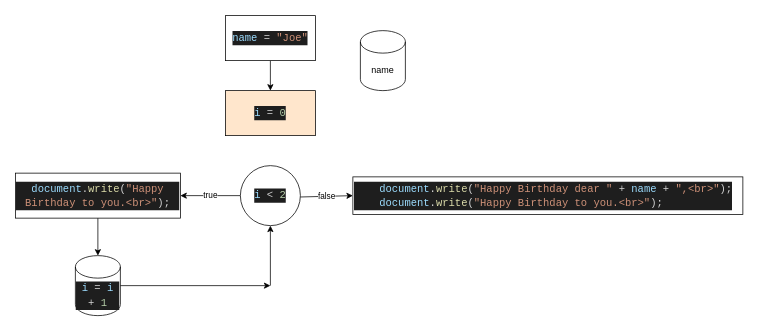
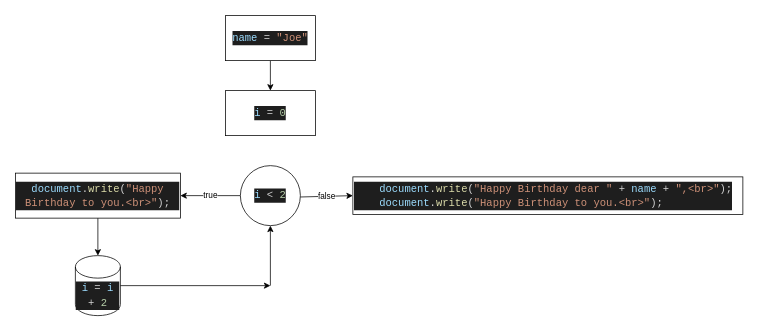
(383, 60) -> none
(270, 113) -> (270, 113)
(98, 295) -> (98, 295)
